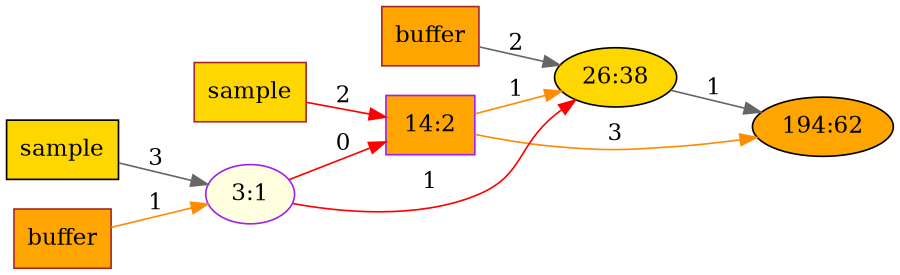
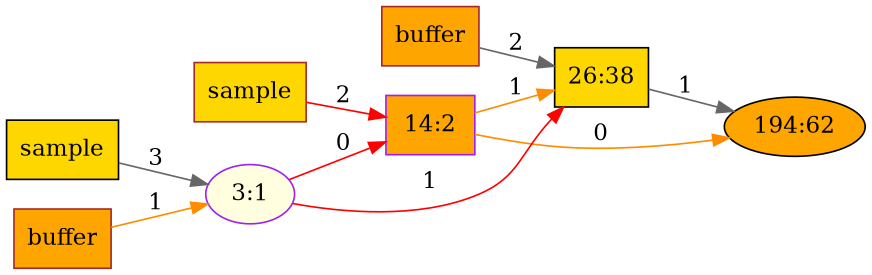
(616, 77) -> (602, 77)
(616, 134) -> (602, 134)
